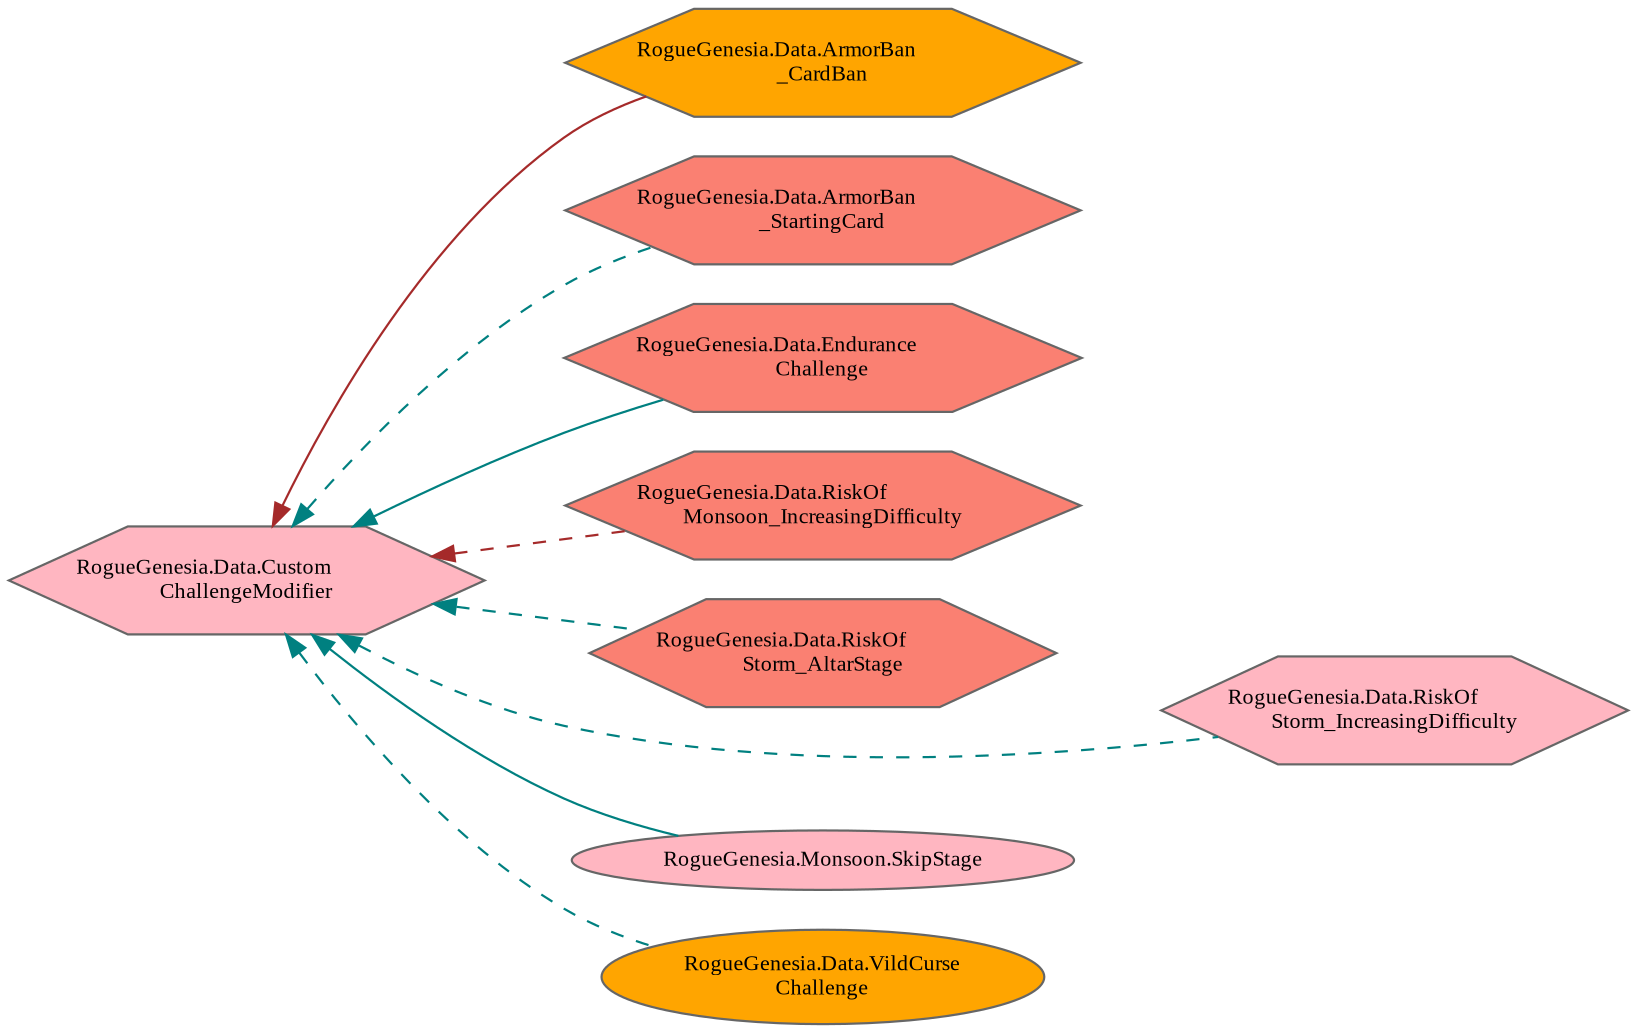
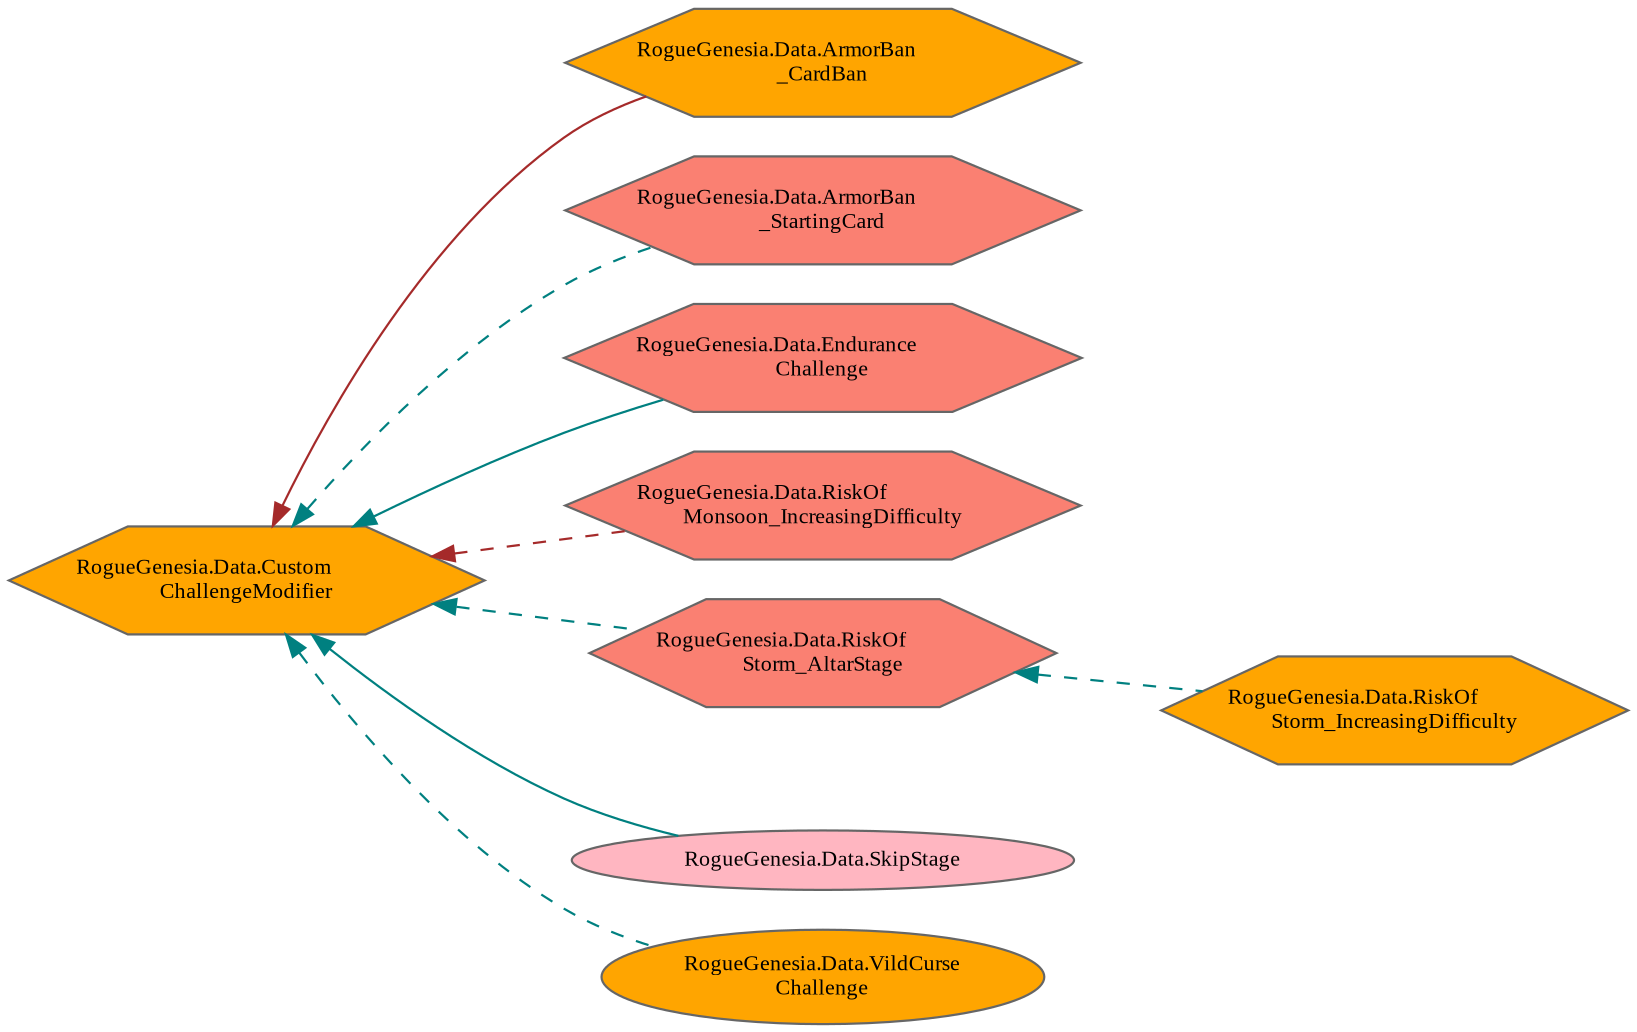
(247, 580) -> (247, 580)
(1395, 710) -> (1395, 710)
(780, 754) -> (1120, 683)
(823, 860) -> (823, 860)
